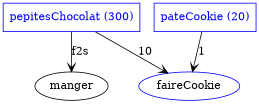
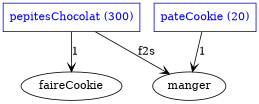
(198, 48) -> (198, 48)
(145, 52) -> (75, 52)
(189, 86) -> (72, 86)
